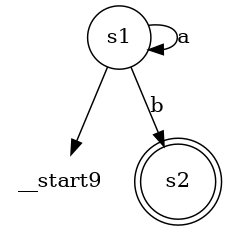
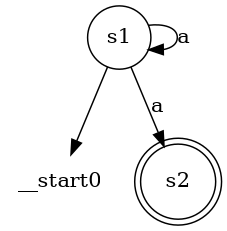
(158, 107) -> (158, 107)
(60, 182) -> (60, 182)
